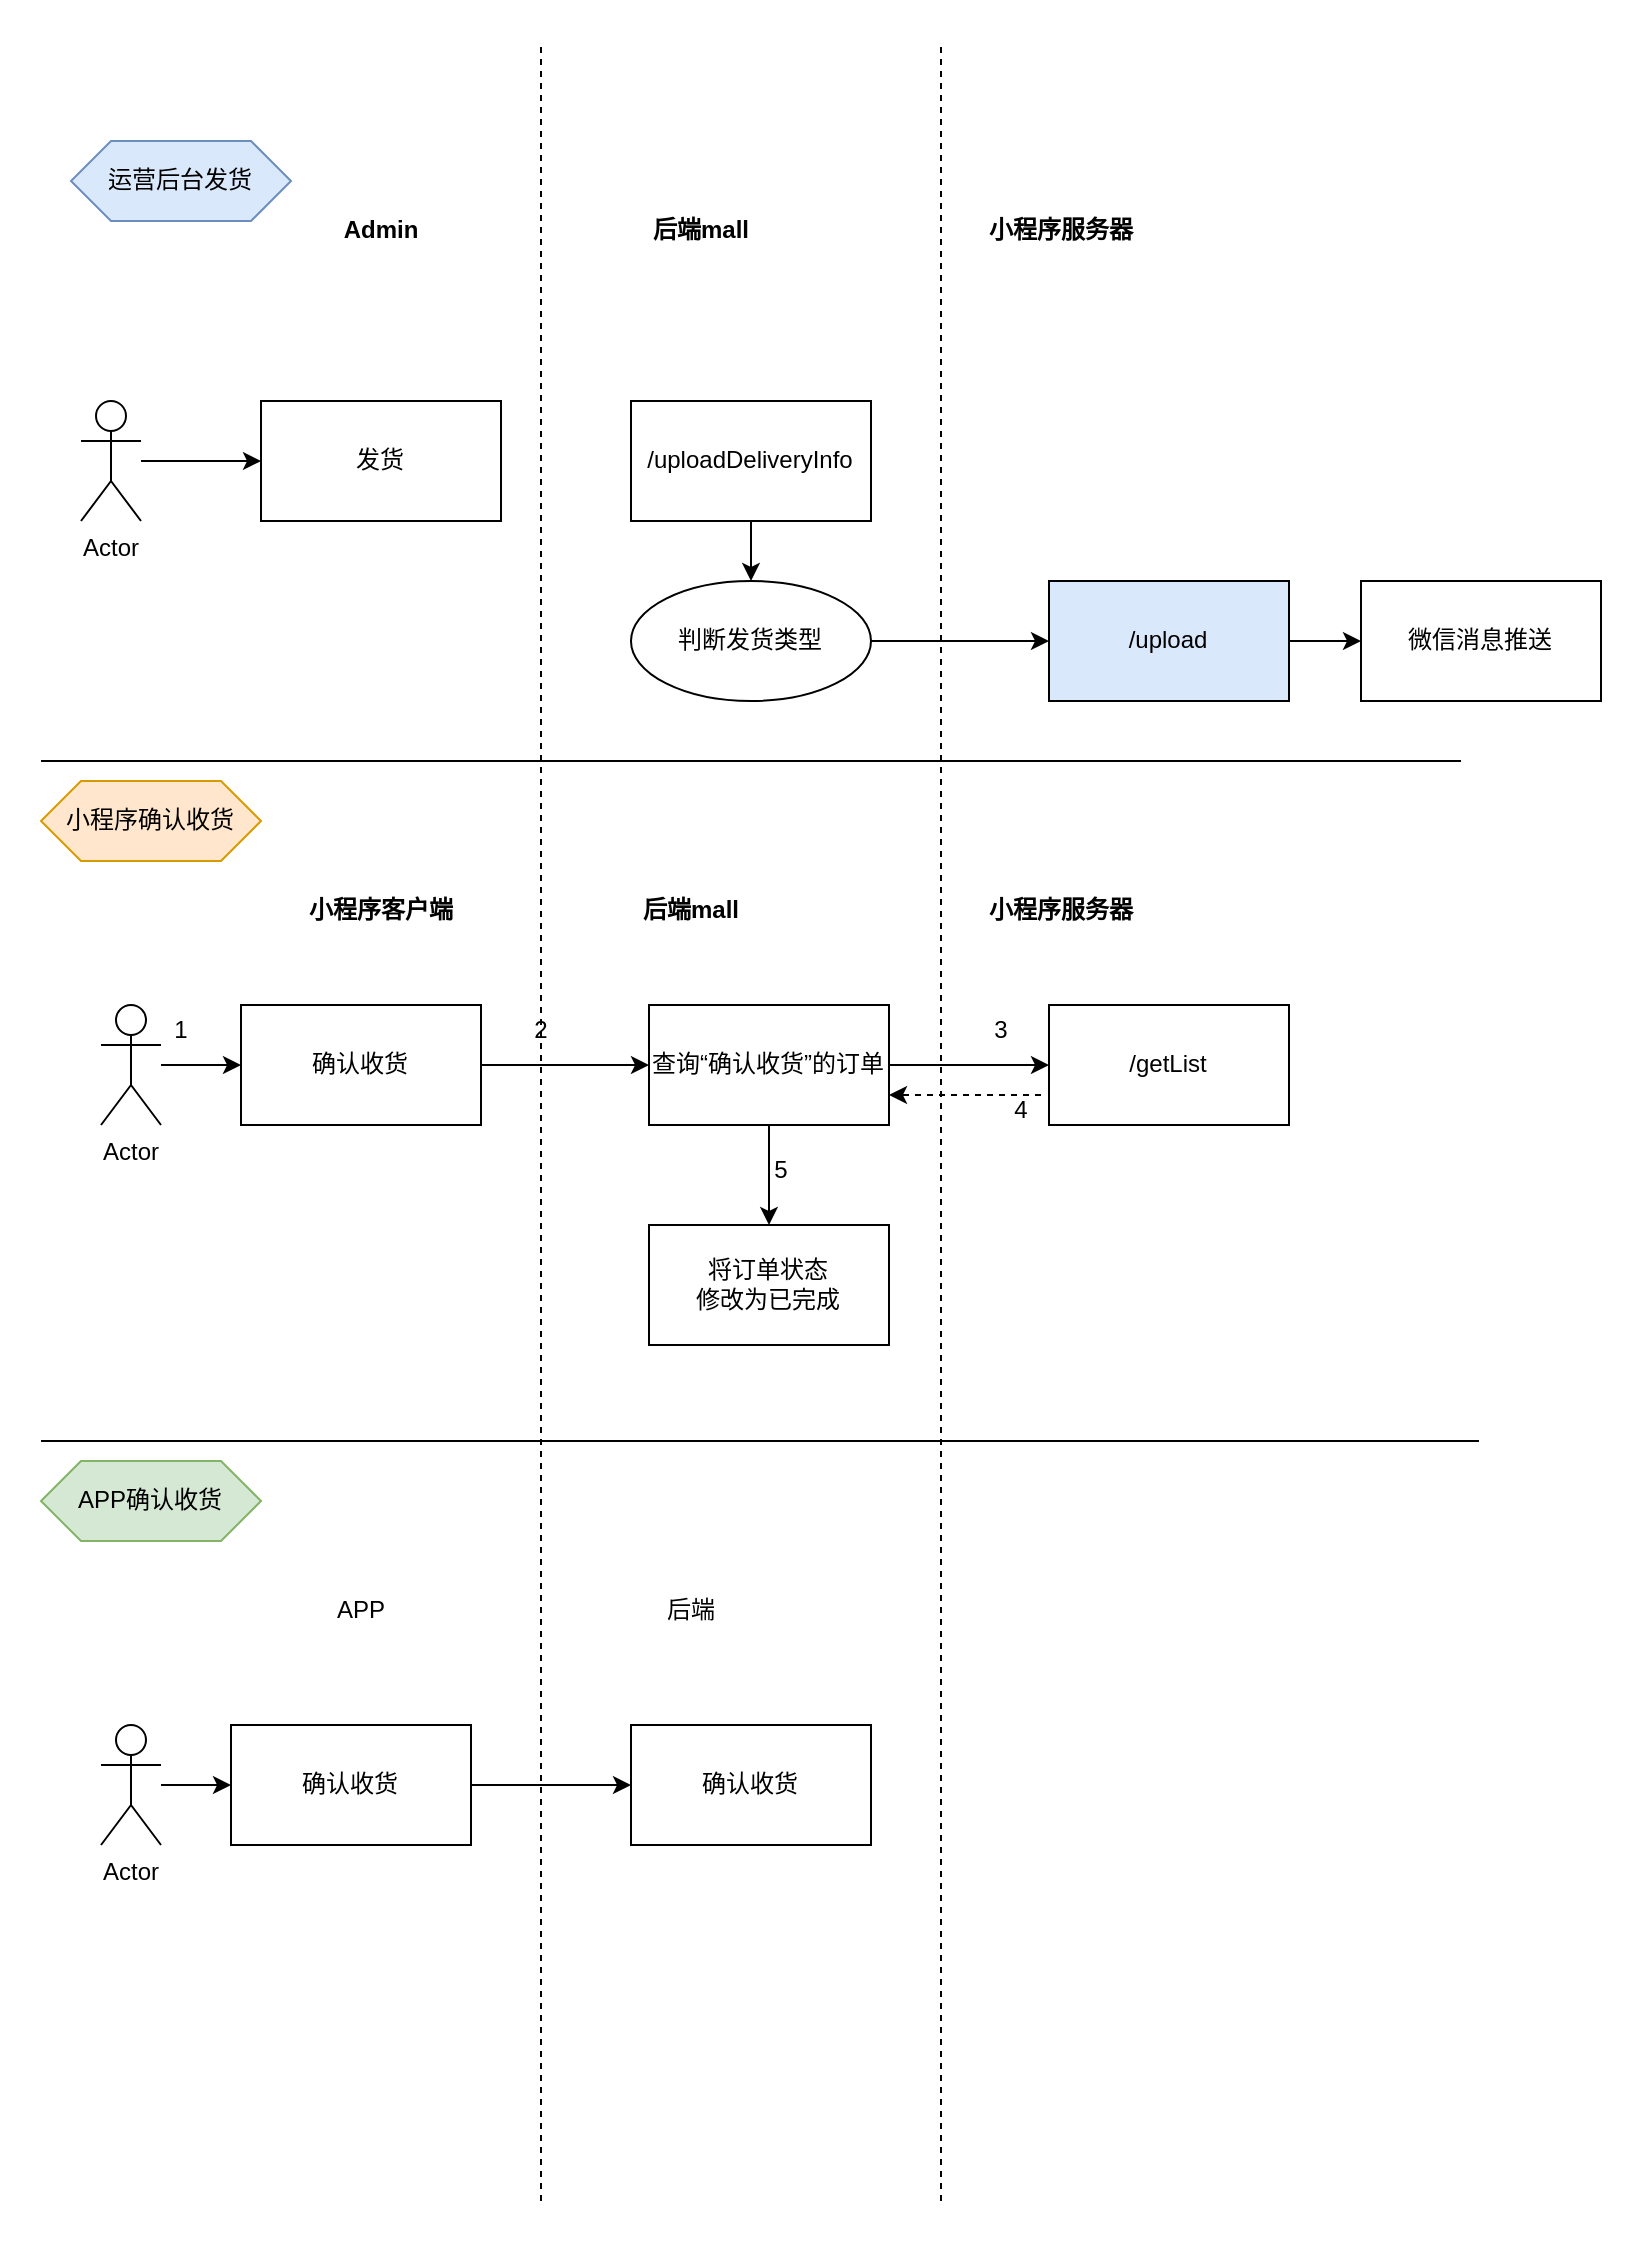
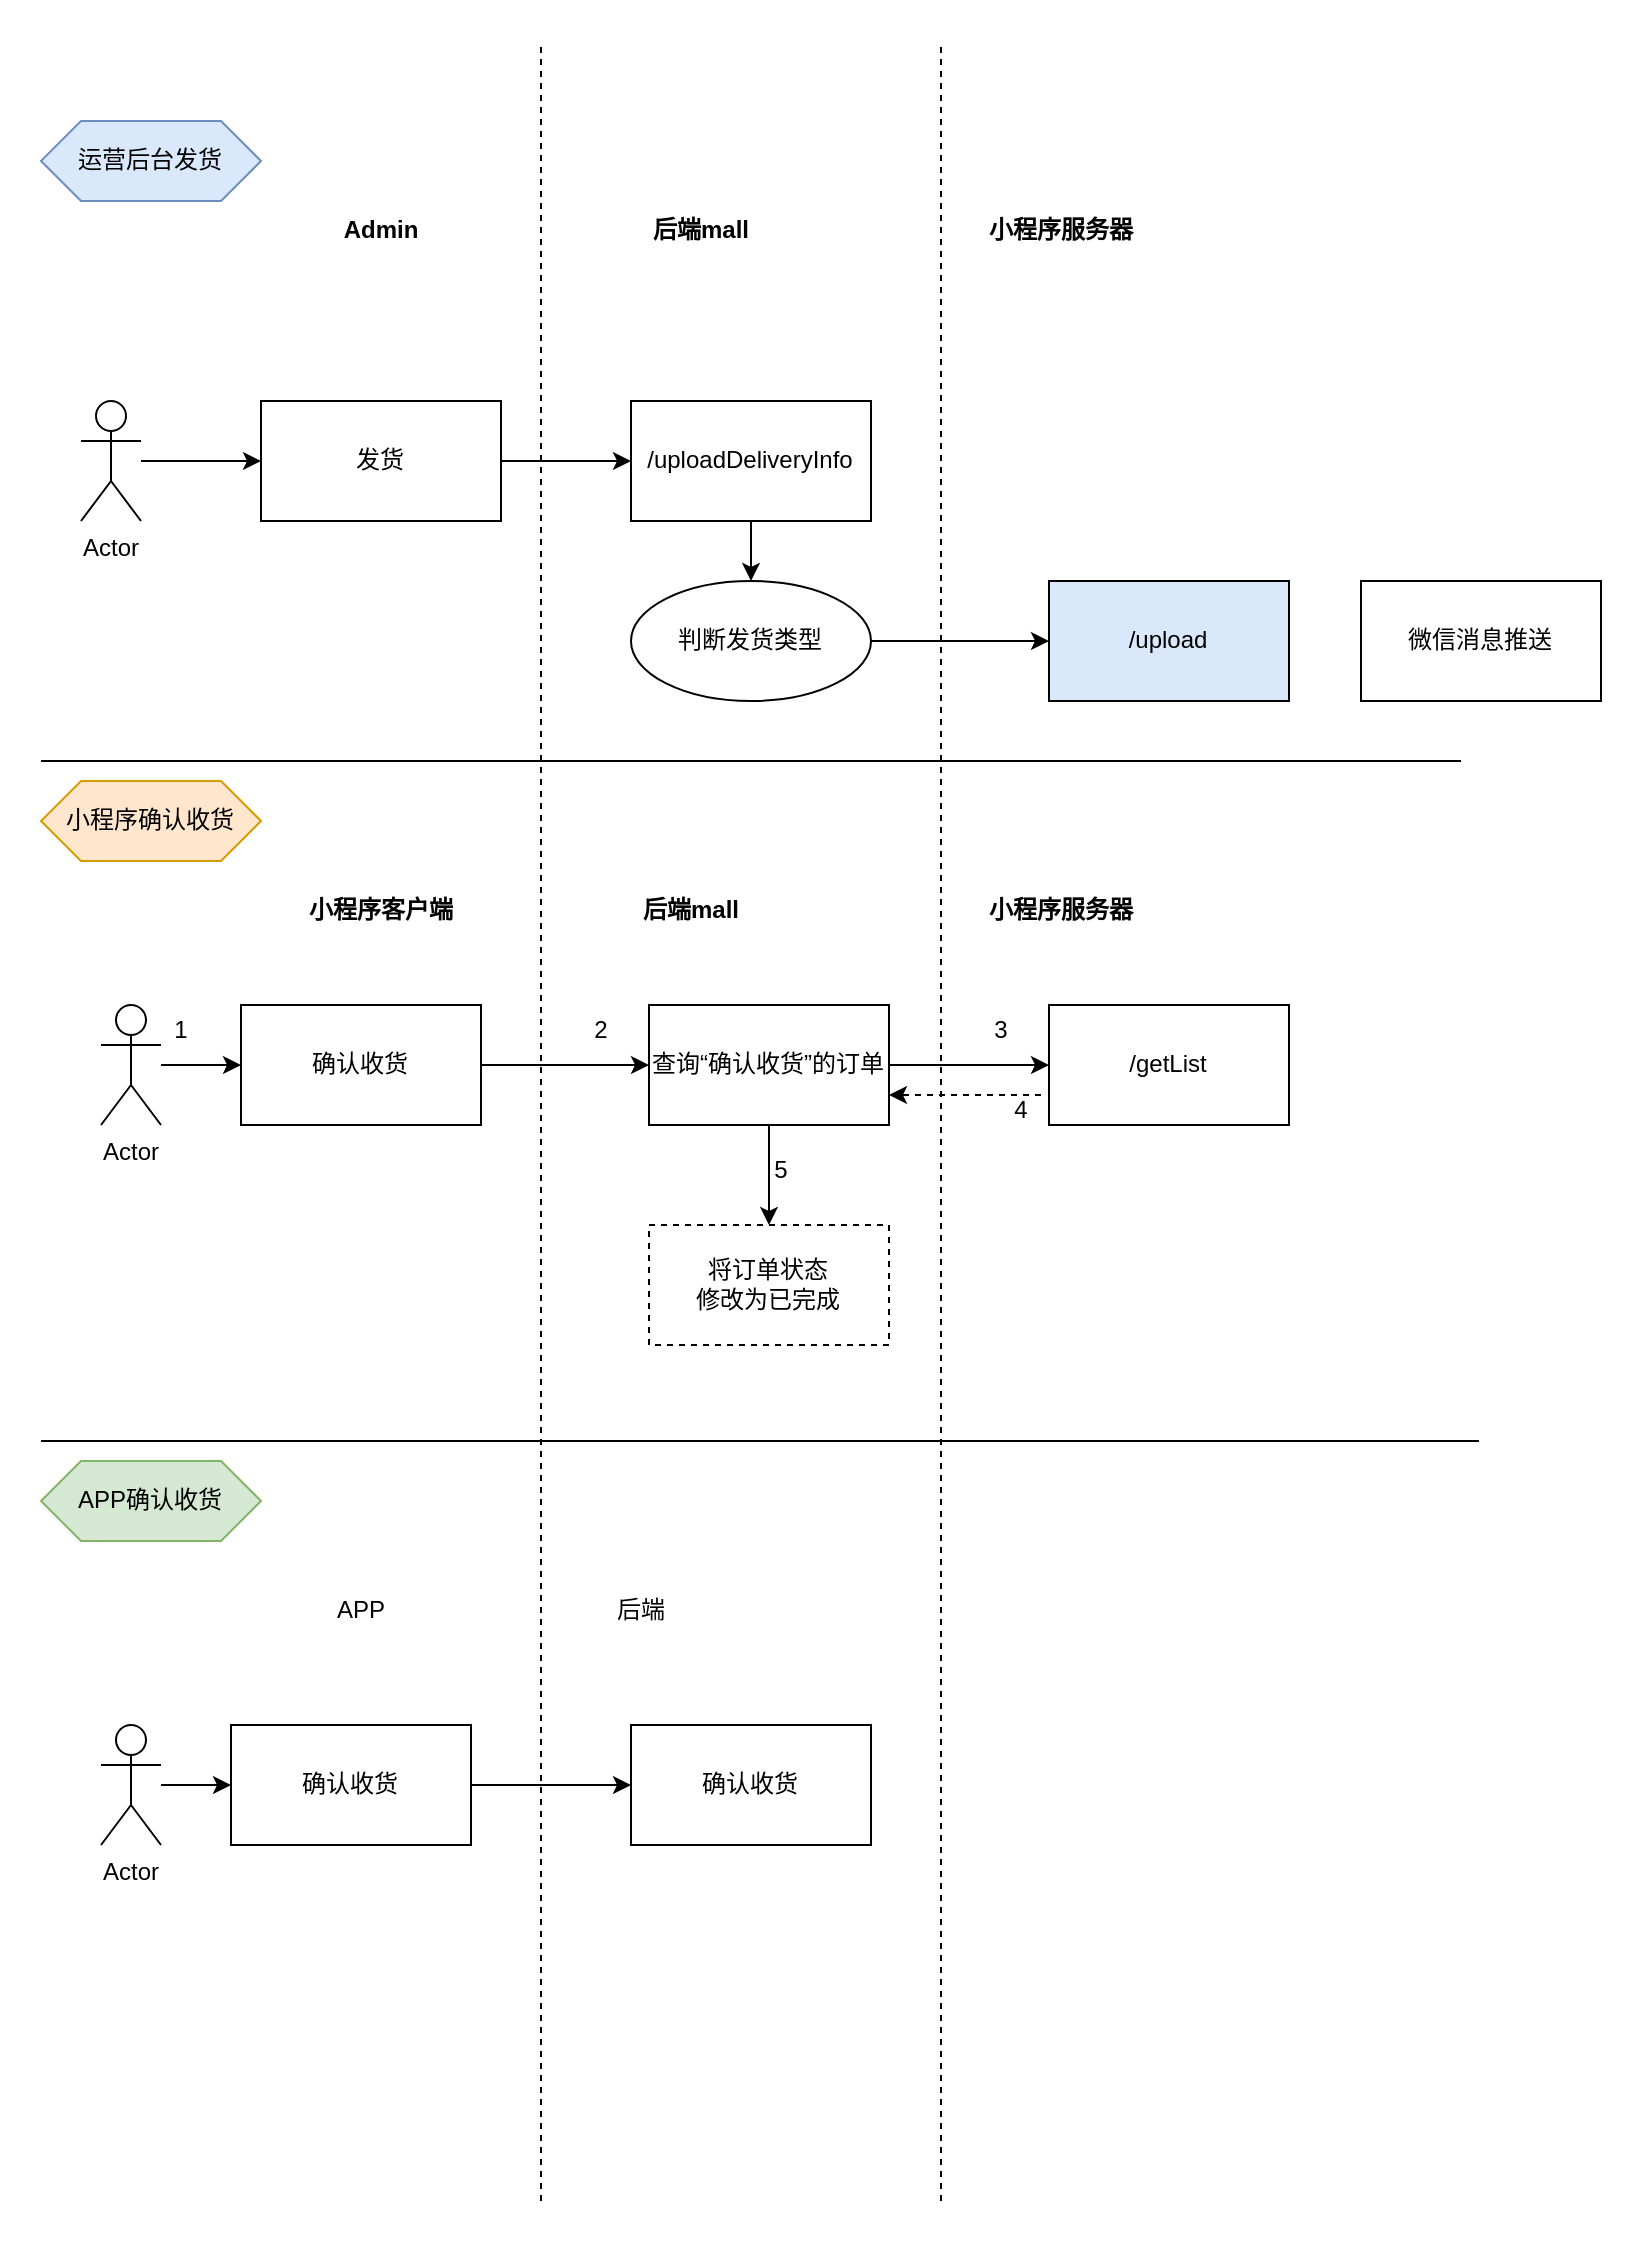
(181, 181) -> (151, 161)
none -> (559, 461)
(1326, 641) -> none
(541, 1031) -> (601, 1031)
(769, 1285) -> (769, 1285)
(691, 1611) -> (641, 1611)
